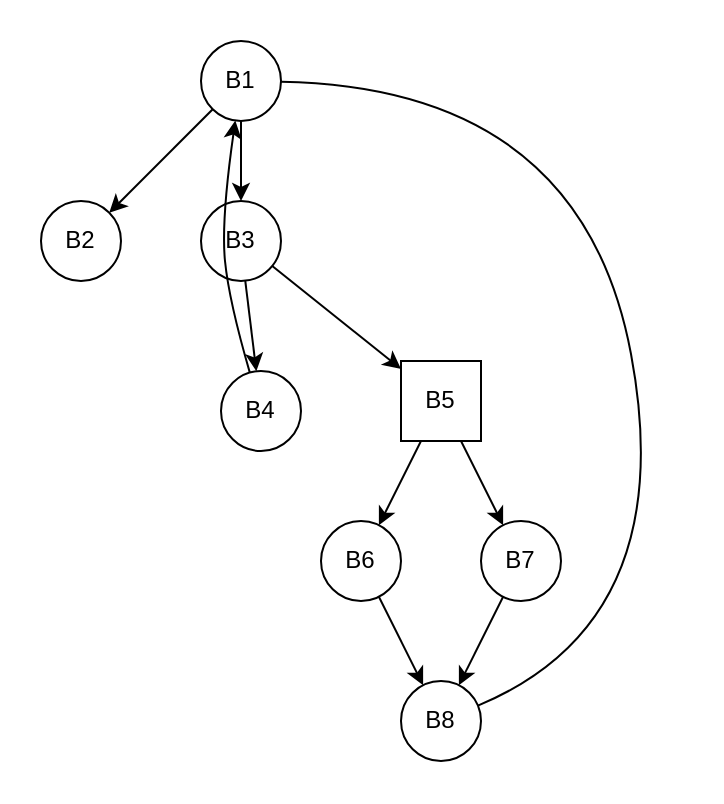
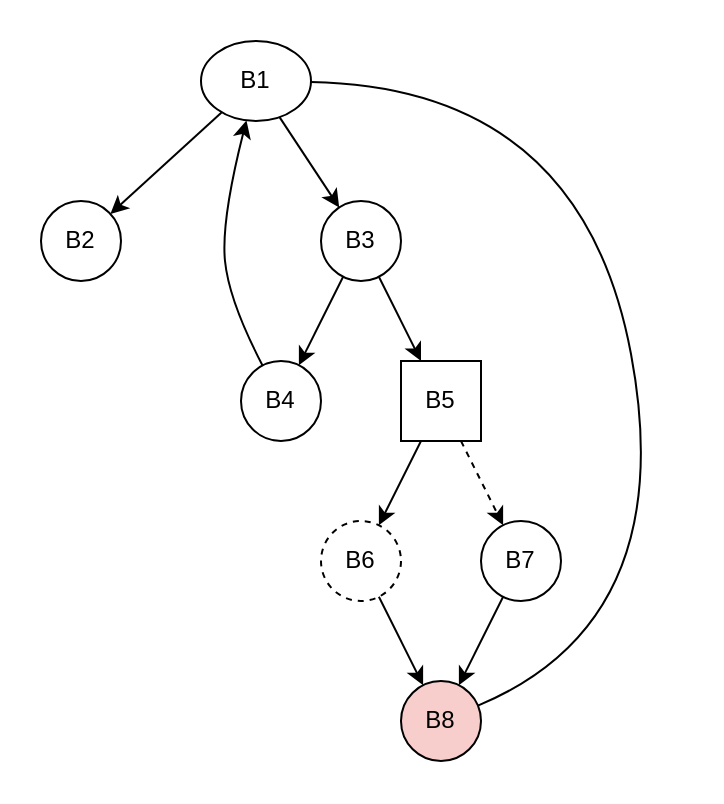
(241, 81) -> (256, 81)
(241, 241) -> (361, 241)
(261, 411) -> (281, 401)
(480, 479) -> (480, 479)
(361, 561) -> (361, 561)
(441, 721) -> (441, 721)
